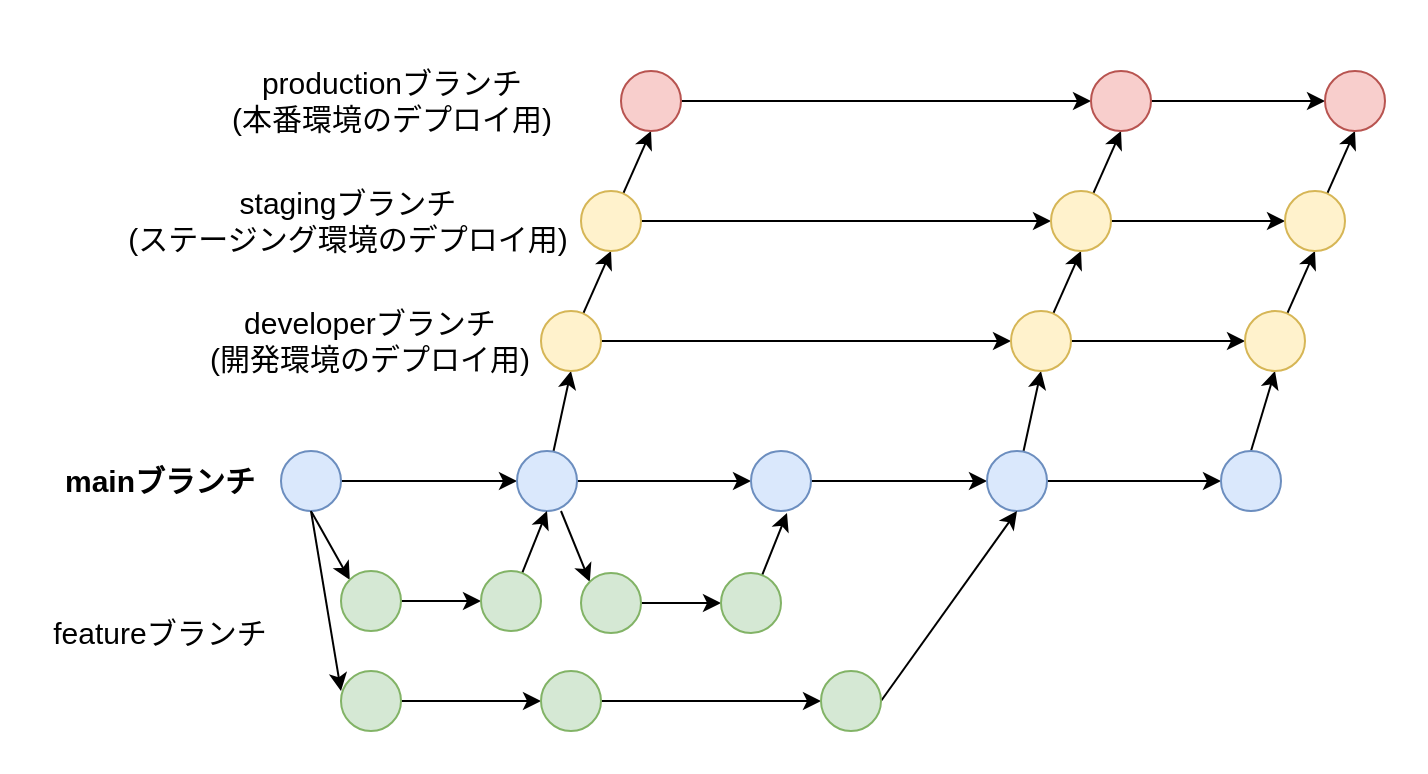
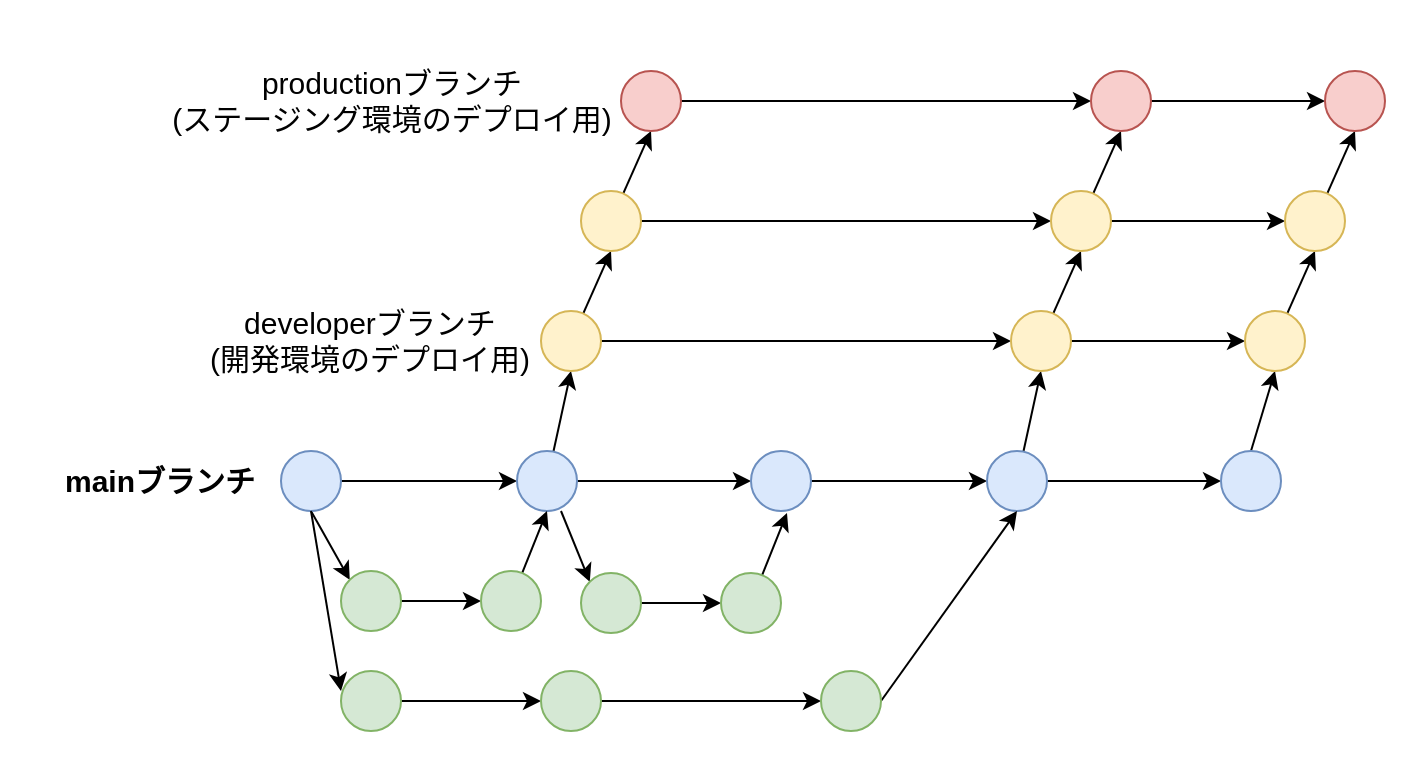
(393, 101) -> (393, 101)
(349, 221) -> none
(161, 633) -> none
